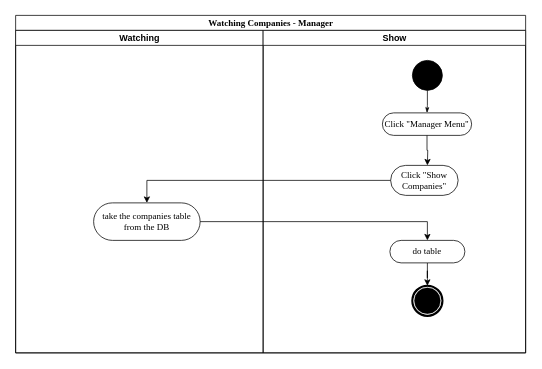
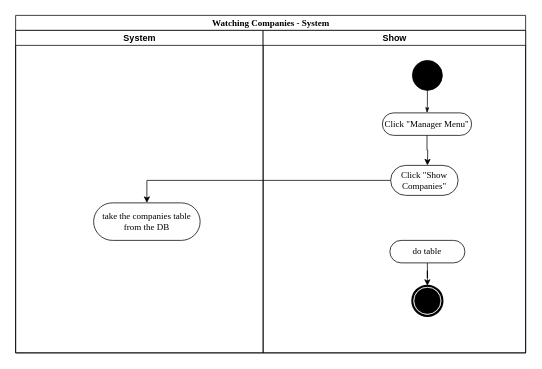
(271, 23) -> (271, 23)
(140, 38) -> (140, 38)
(320, 222) -> none
